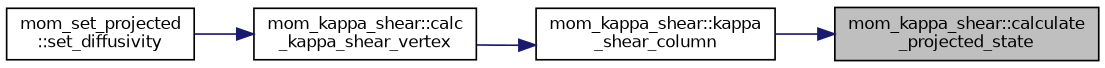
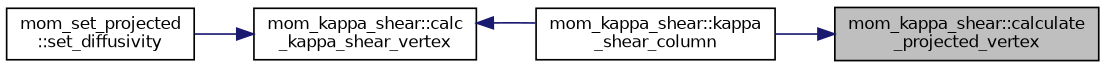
(967, 34) -> (967, 34)
(498, 45) -> (515, 23)
